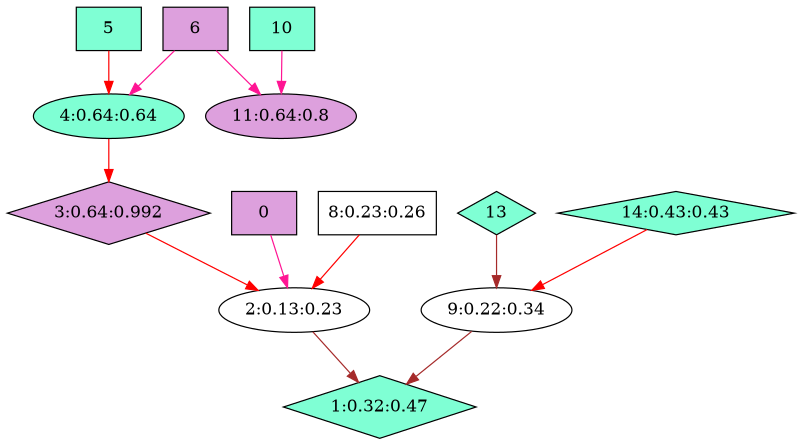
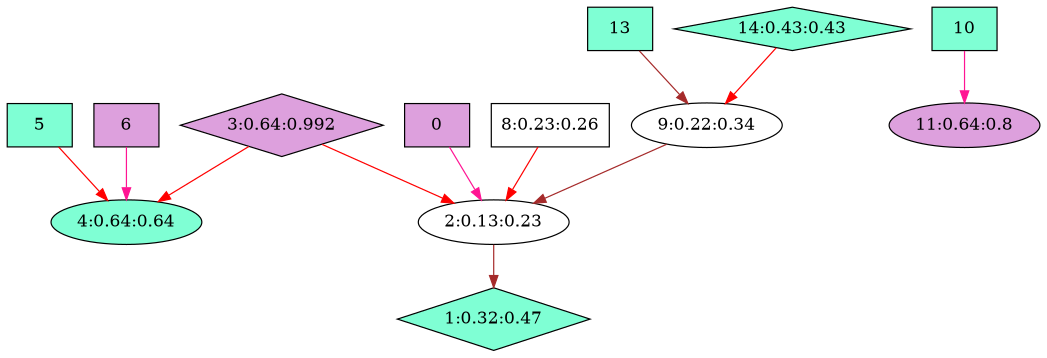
(234, 68) -> none
(109, 154) -> (209, 171)
(497, 213) -> (620, 29)
(444, 354) -> (606, 171)
